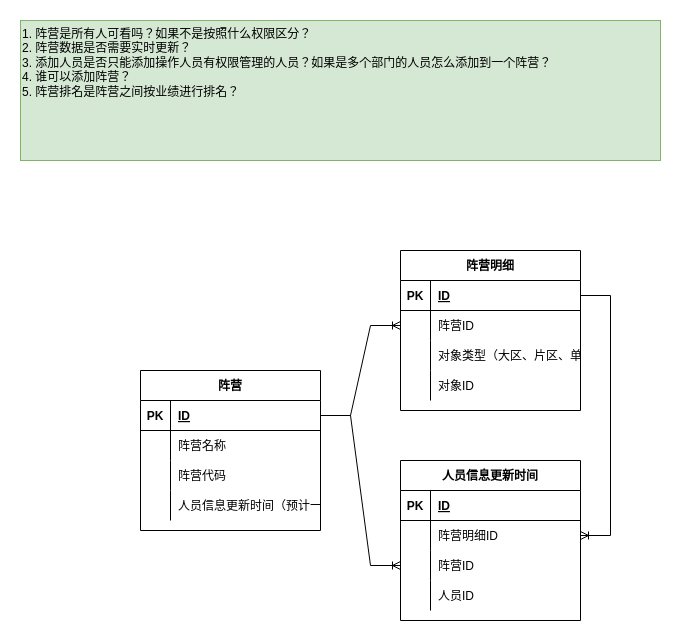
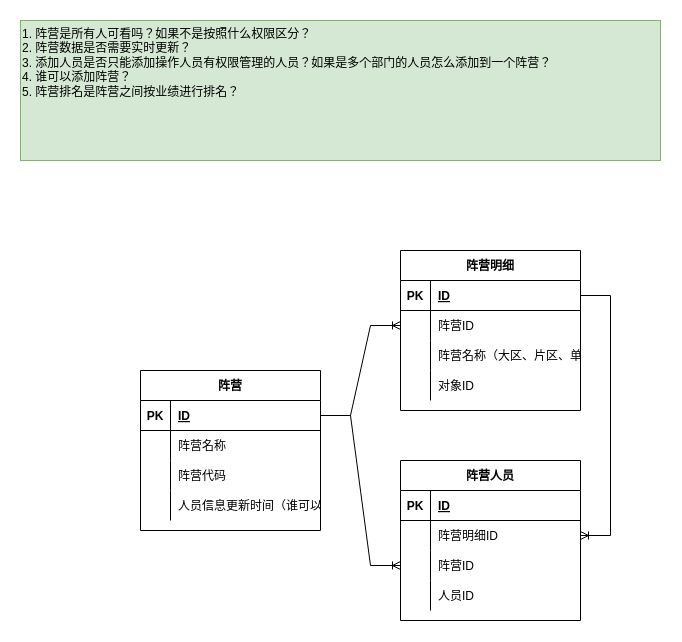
(576, 356) -> (576, 356)
(490, 476) -> (490, 476)
(292, 506) -> (280, 506)
